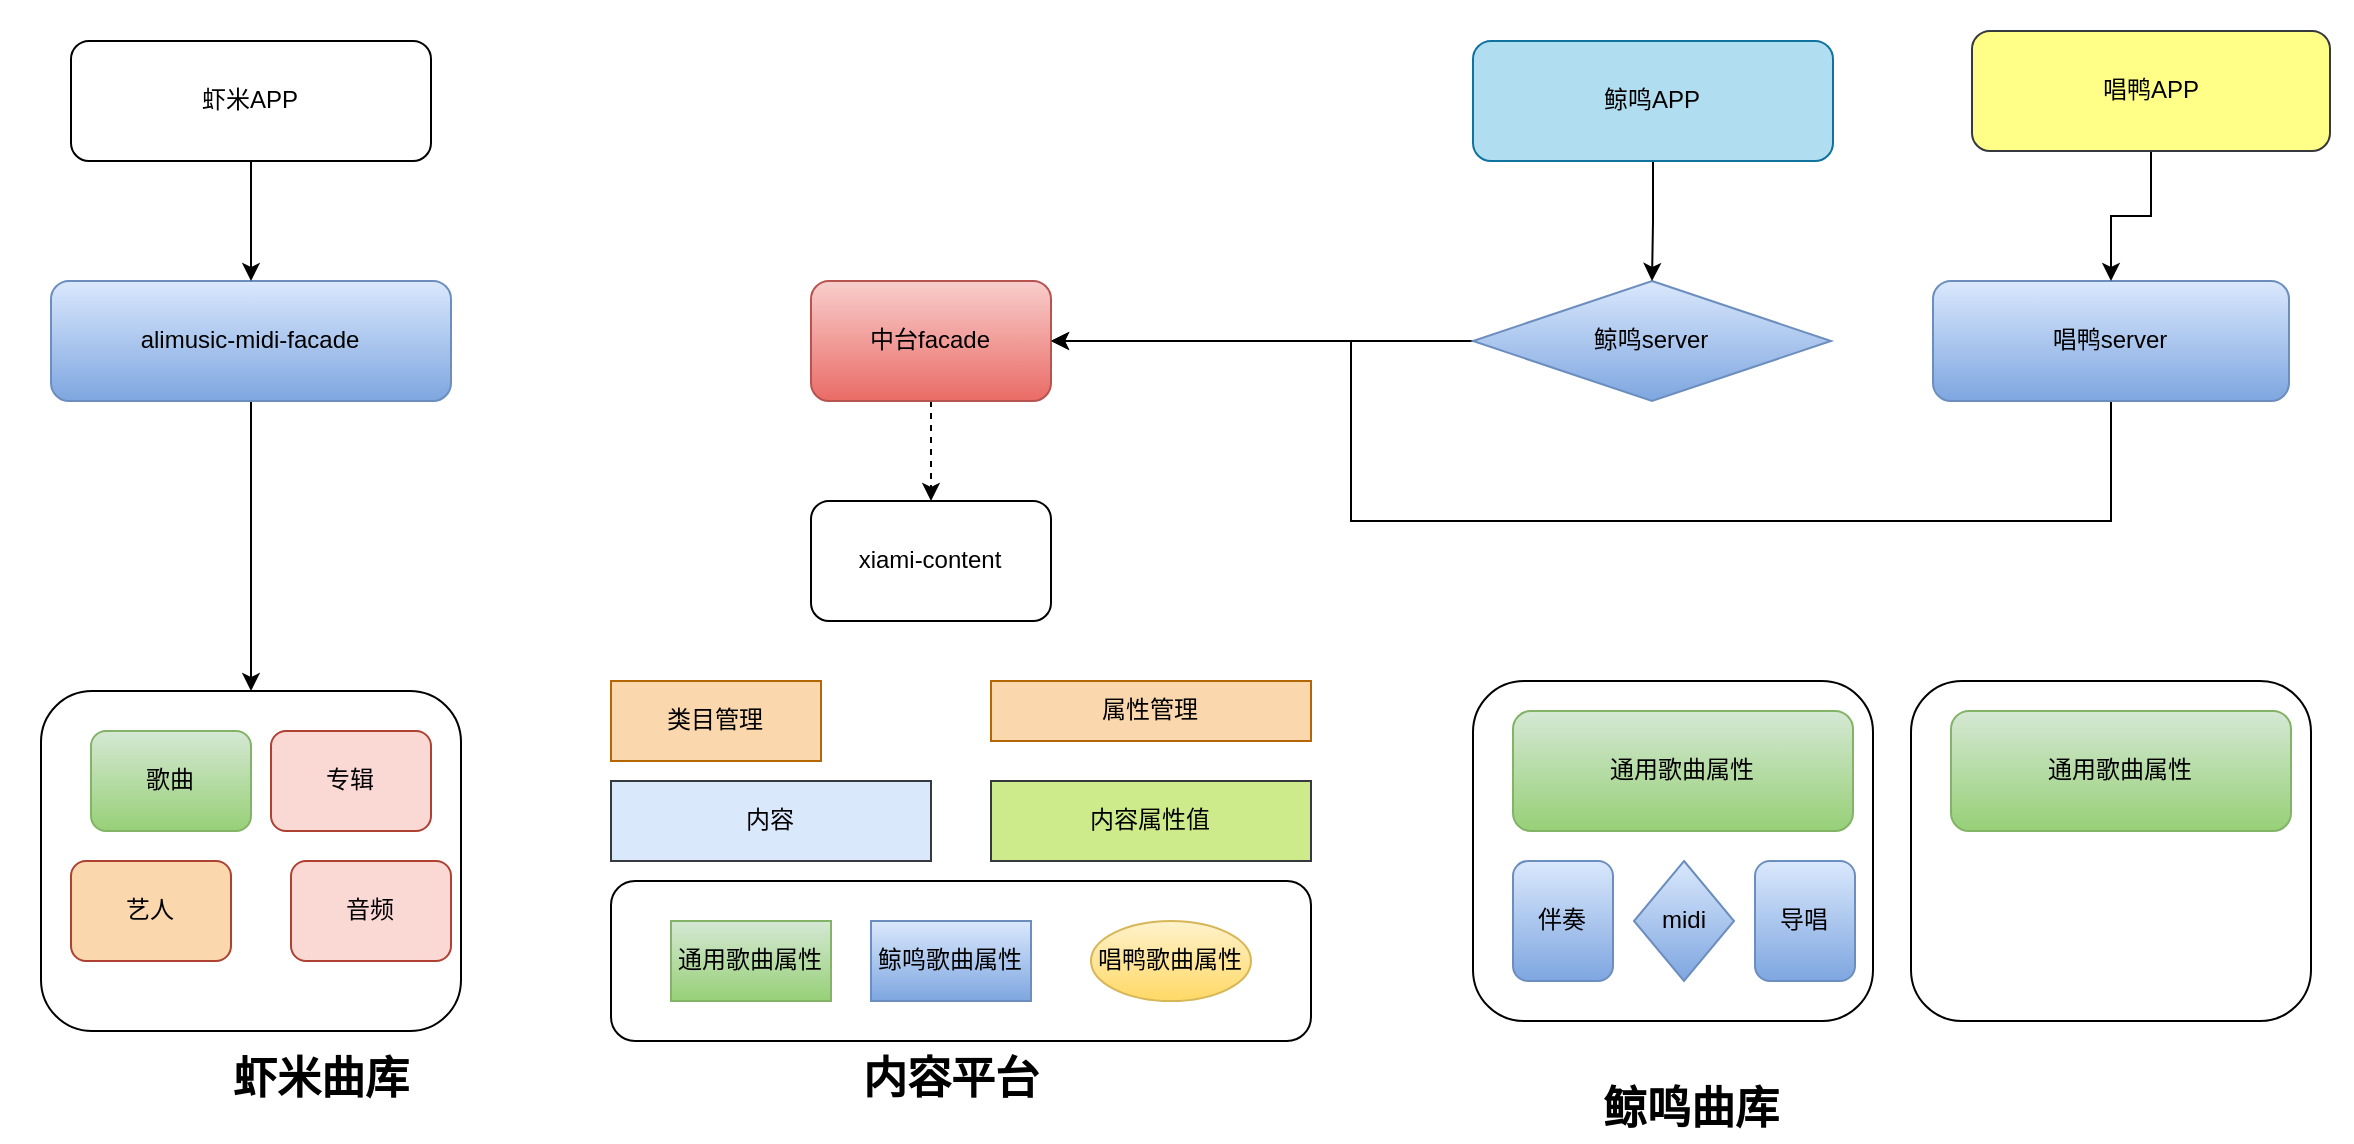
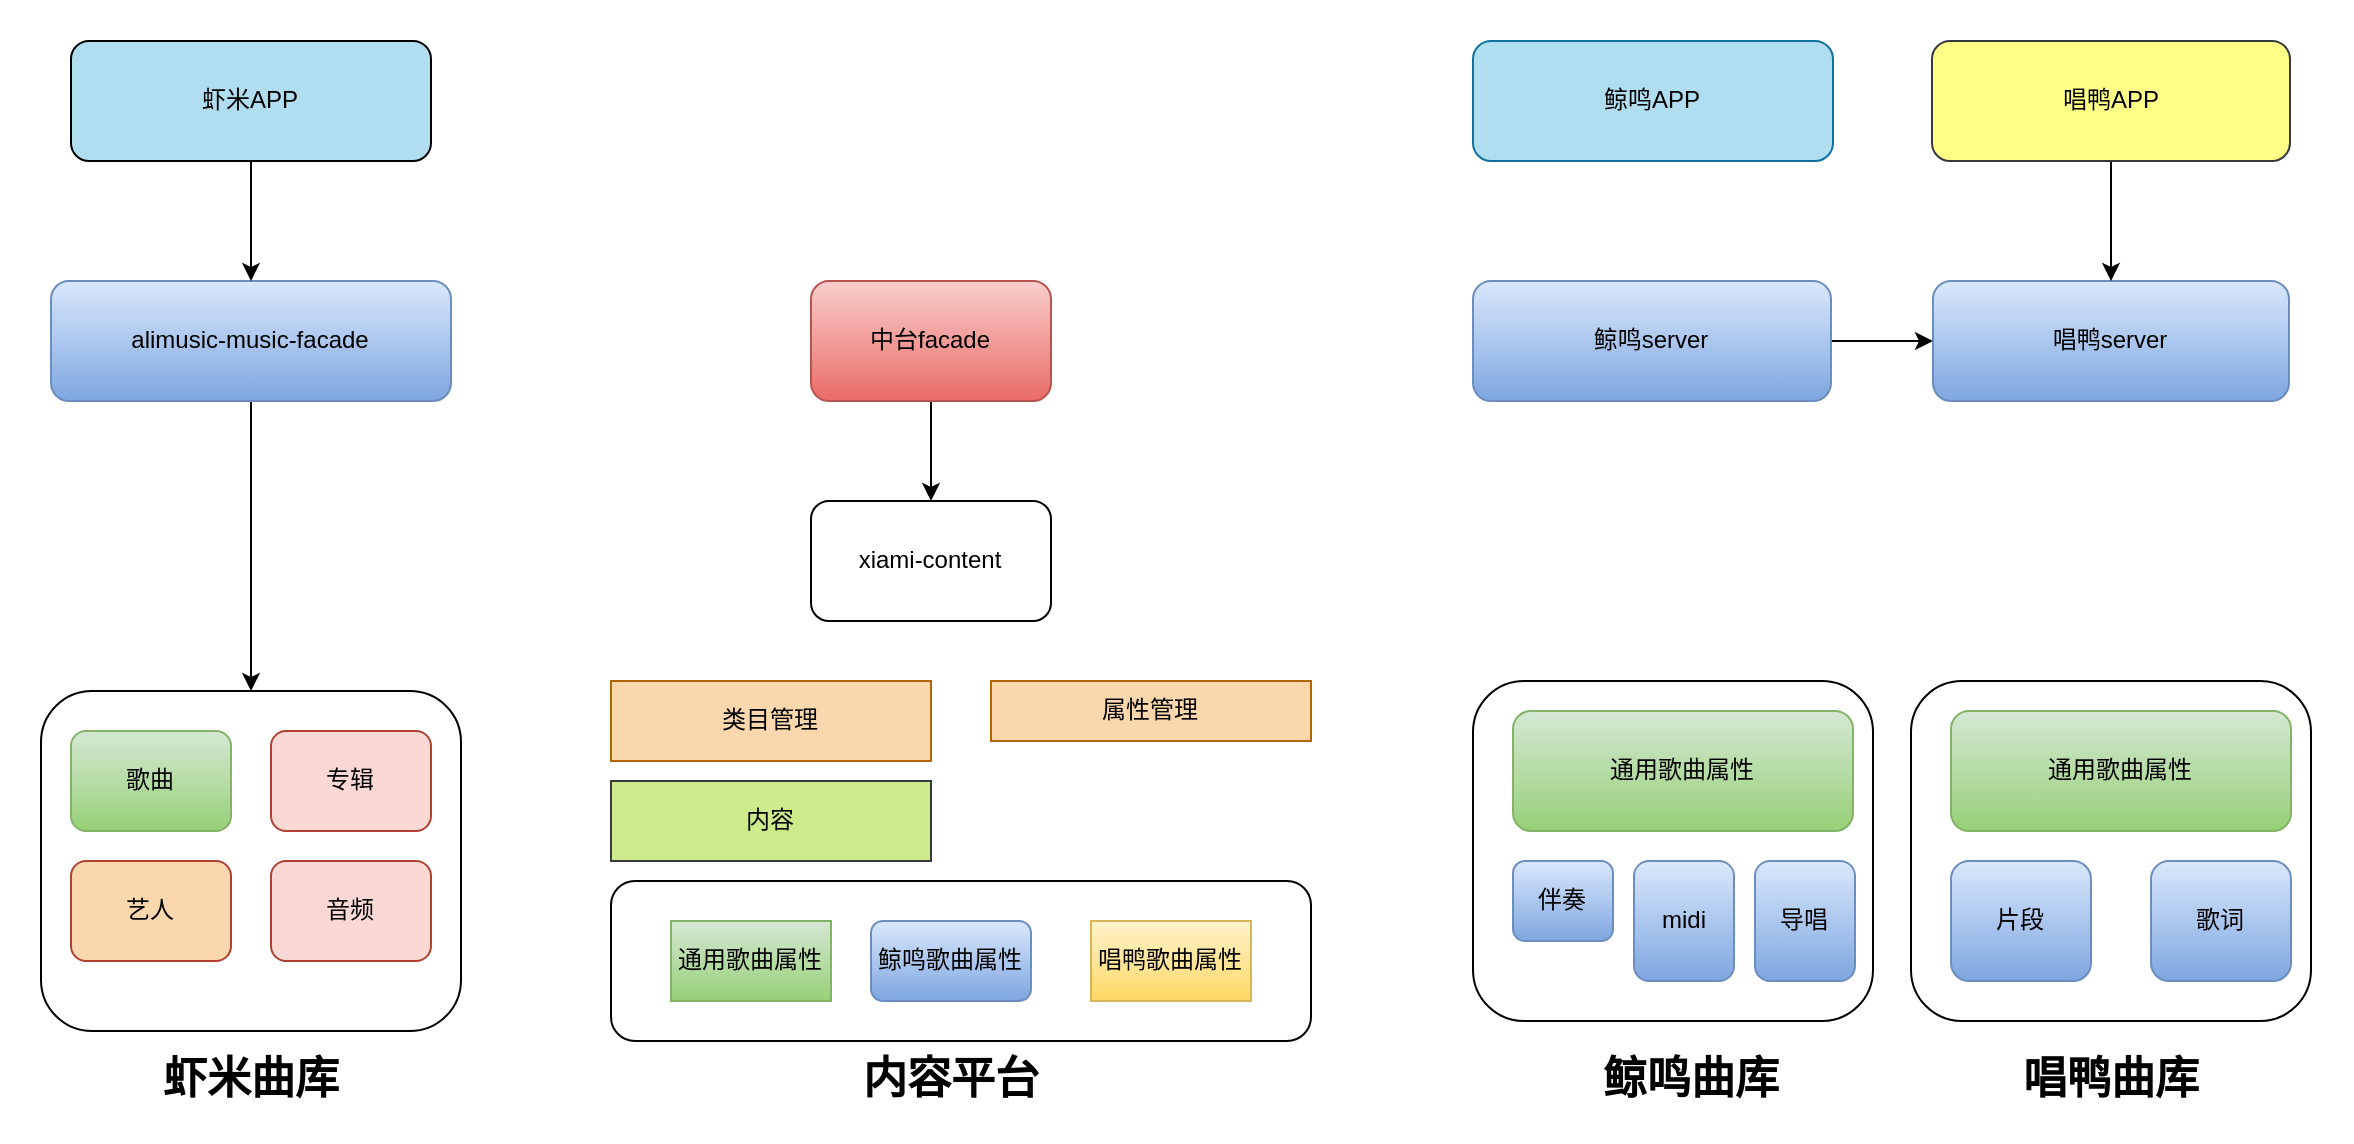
(2151, 91) -> (2111, 101)
(251, 101) -> (251, 101)
(1653, 214) -> none
(251, 341) -> (251, 341)
(1414, 341) -> (1875, 341)
(1652, 341) -> (1652, 341)
(931, 445) -> (931, 445)
(1703, 521) -> none
(716, 721) -> (771, 721)
(171, 781) -> (151, 781)
(771, 821) -> (771, 821)
(1151, 821) -> none
(371, 911) -> (351, 911)
(1563, 921) -> (1563, 901)
(1684, 921) -> (1684, 921)
none -> (2021, 921)
none -> (2221, 921)
(951, 961) -> (951, 961)
(1171, 961) -> (1171, 961)
(322, 1081) -> (252, 1081)
none -> (2111, 1081)
(1692, 1111) -> (1692, 1081)
